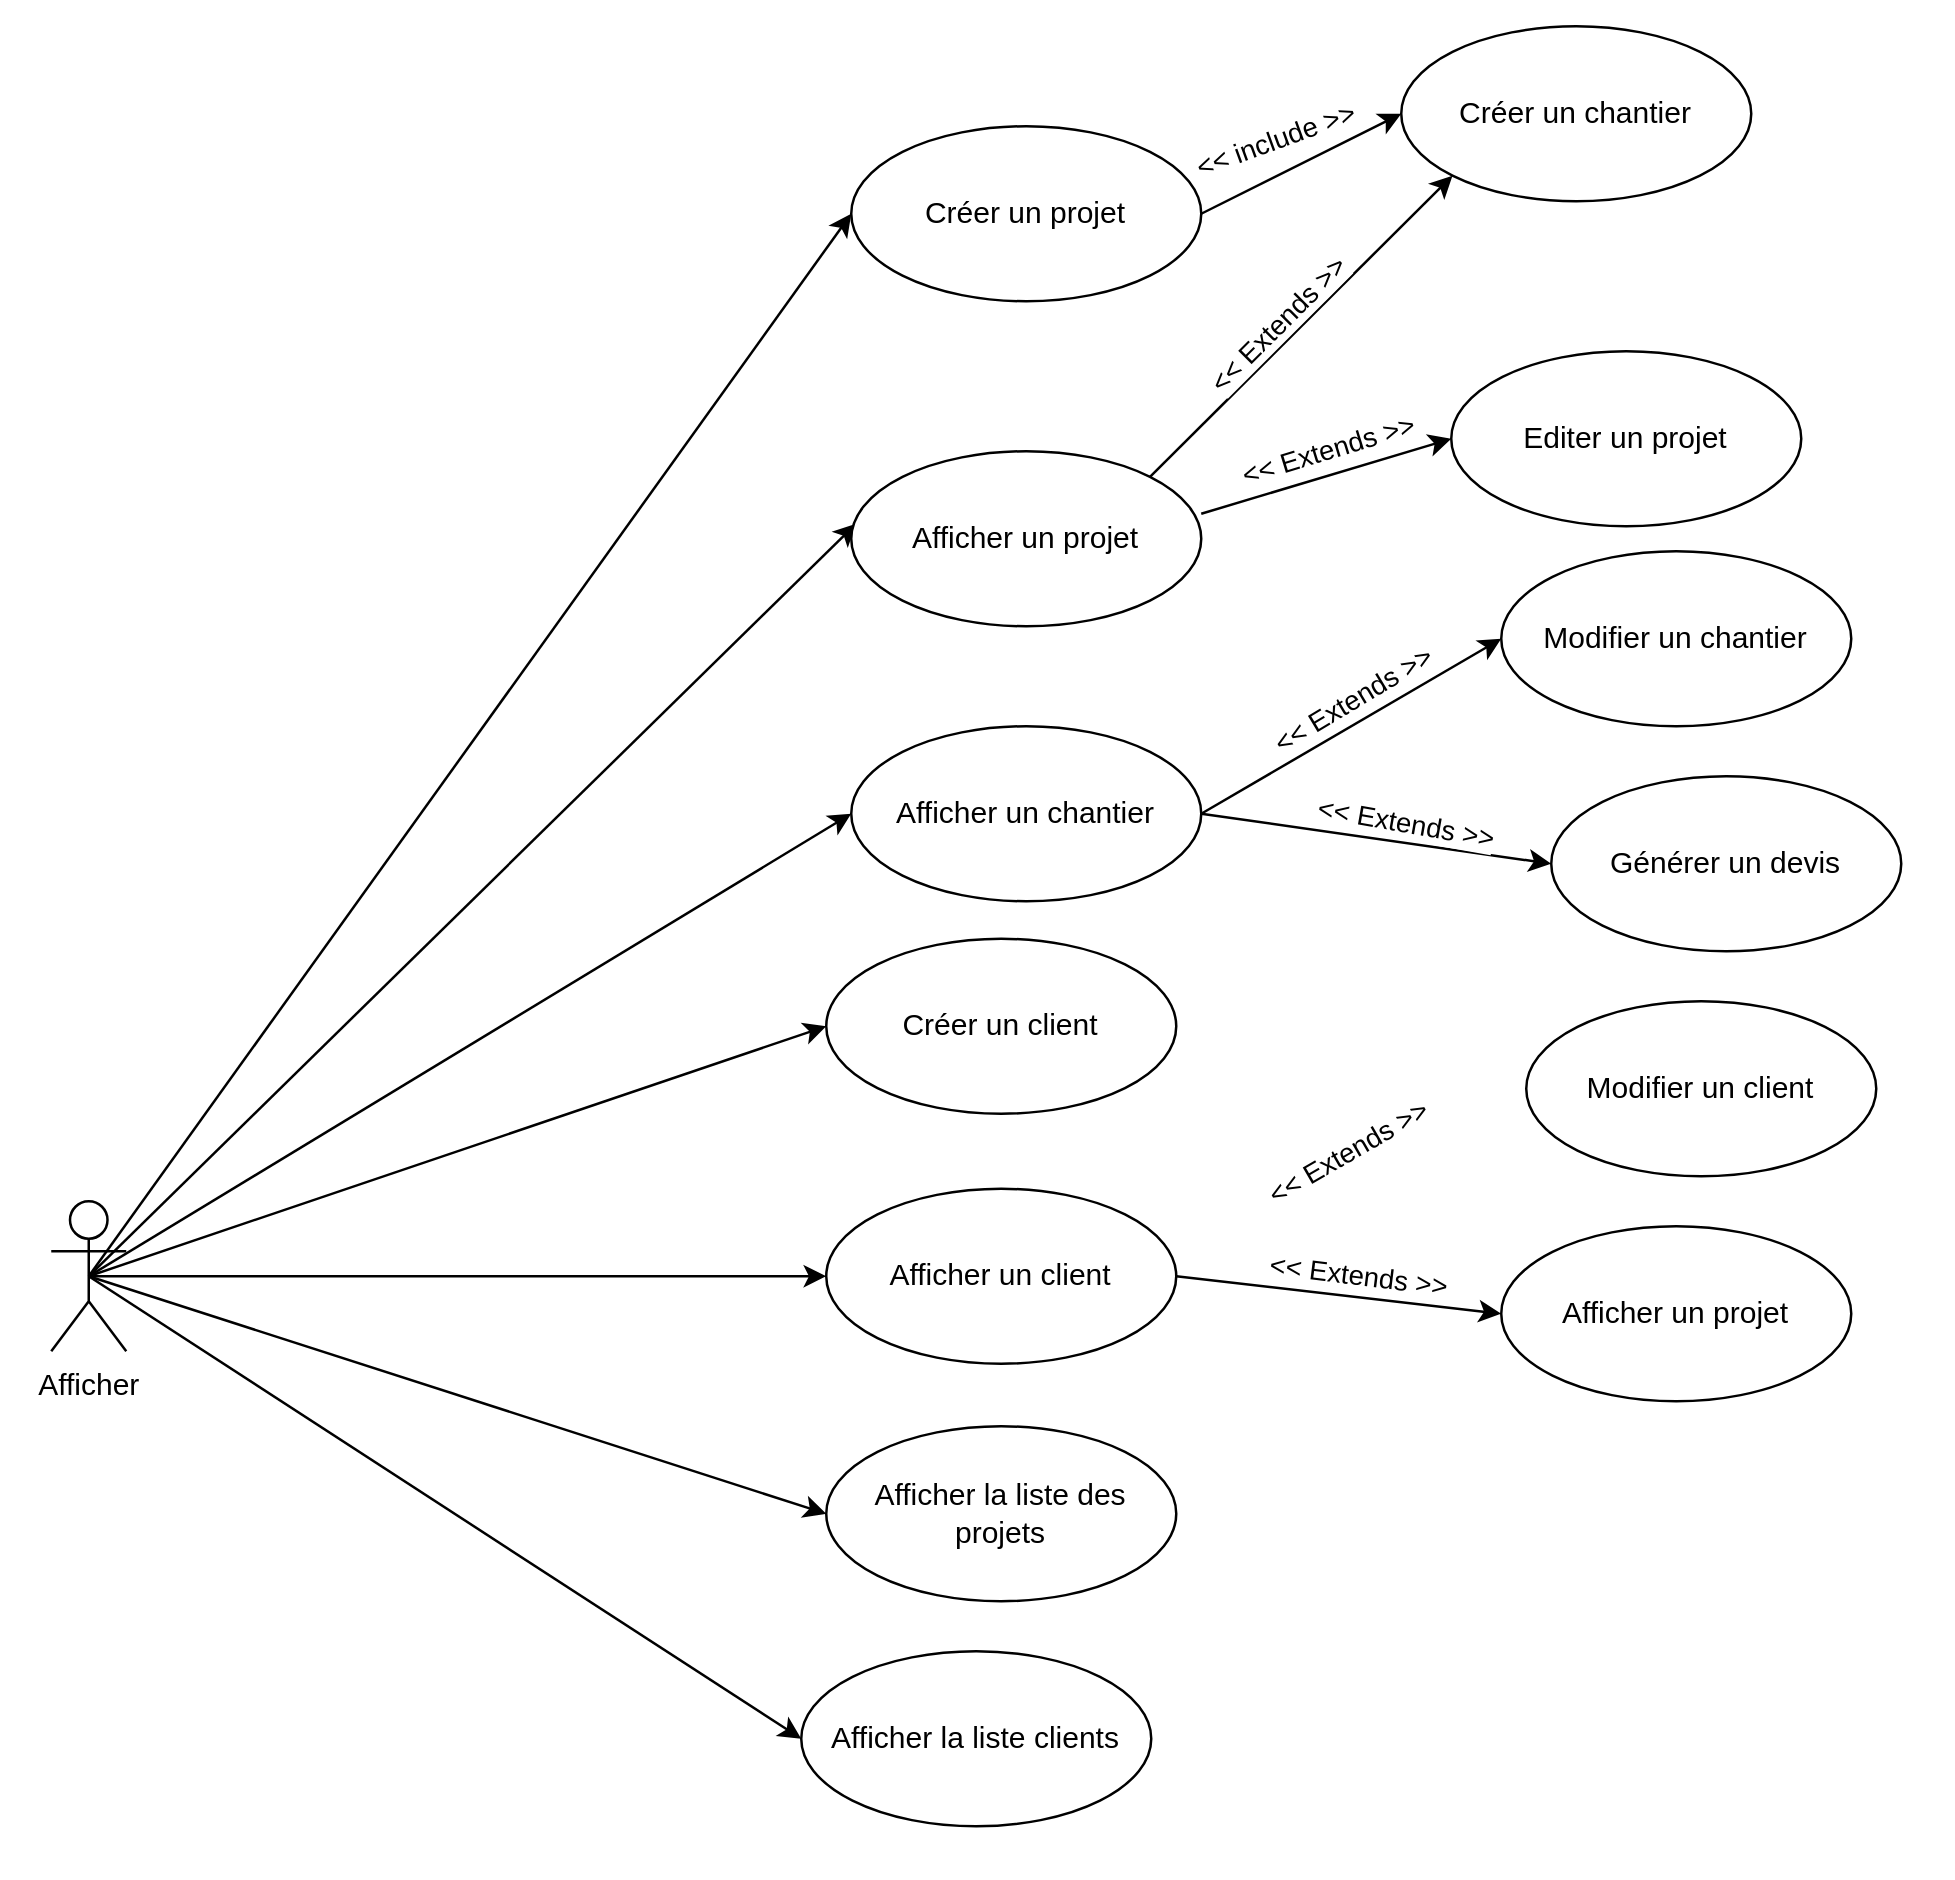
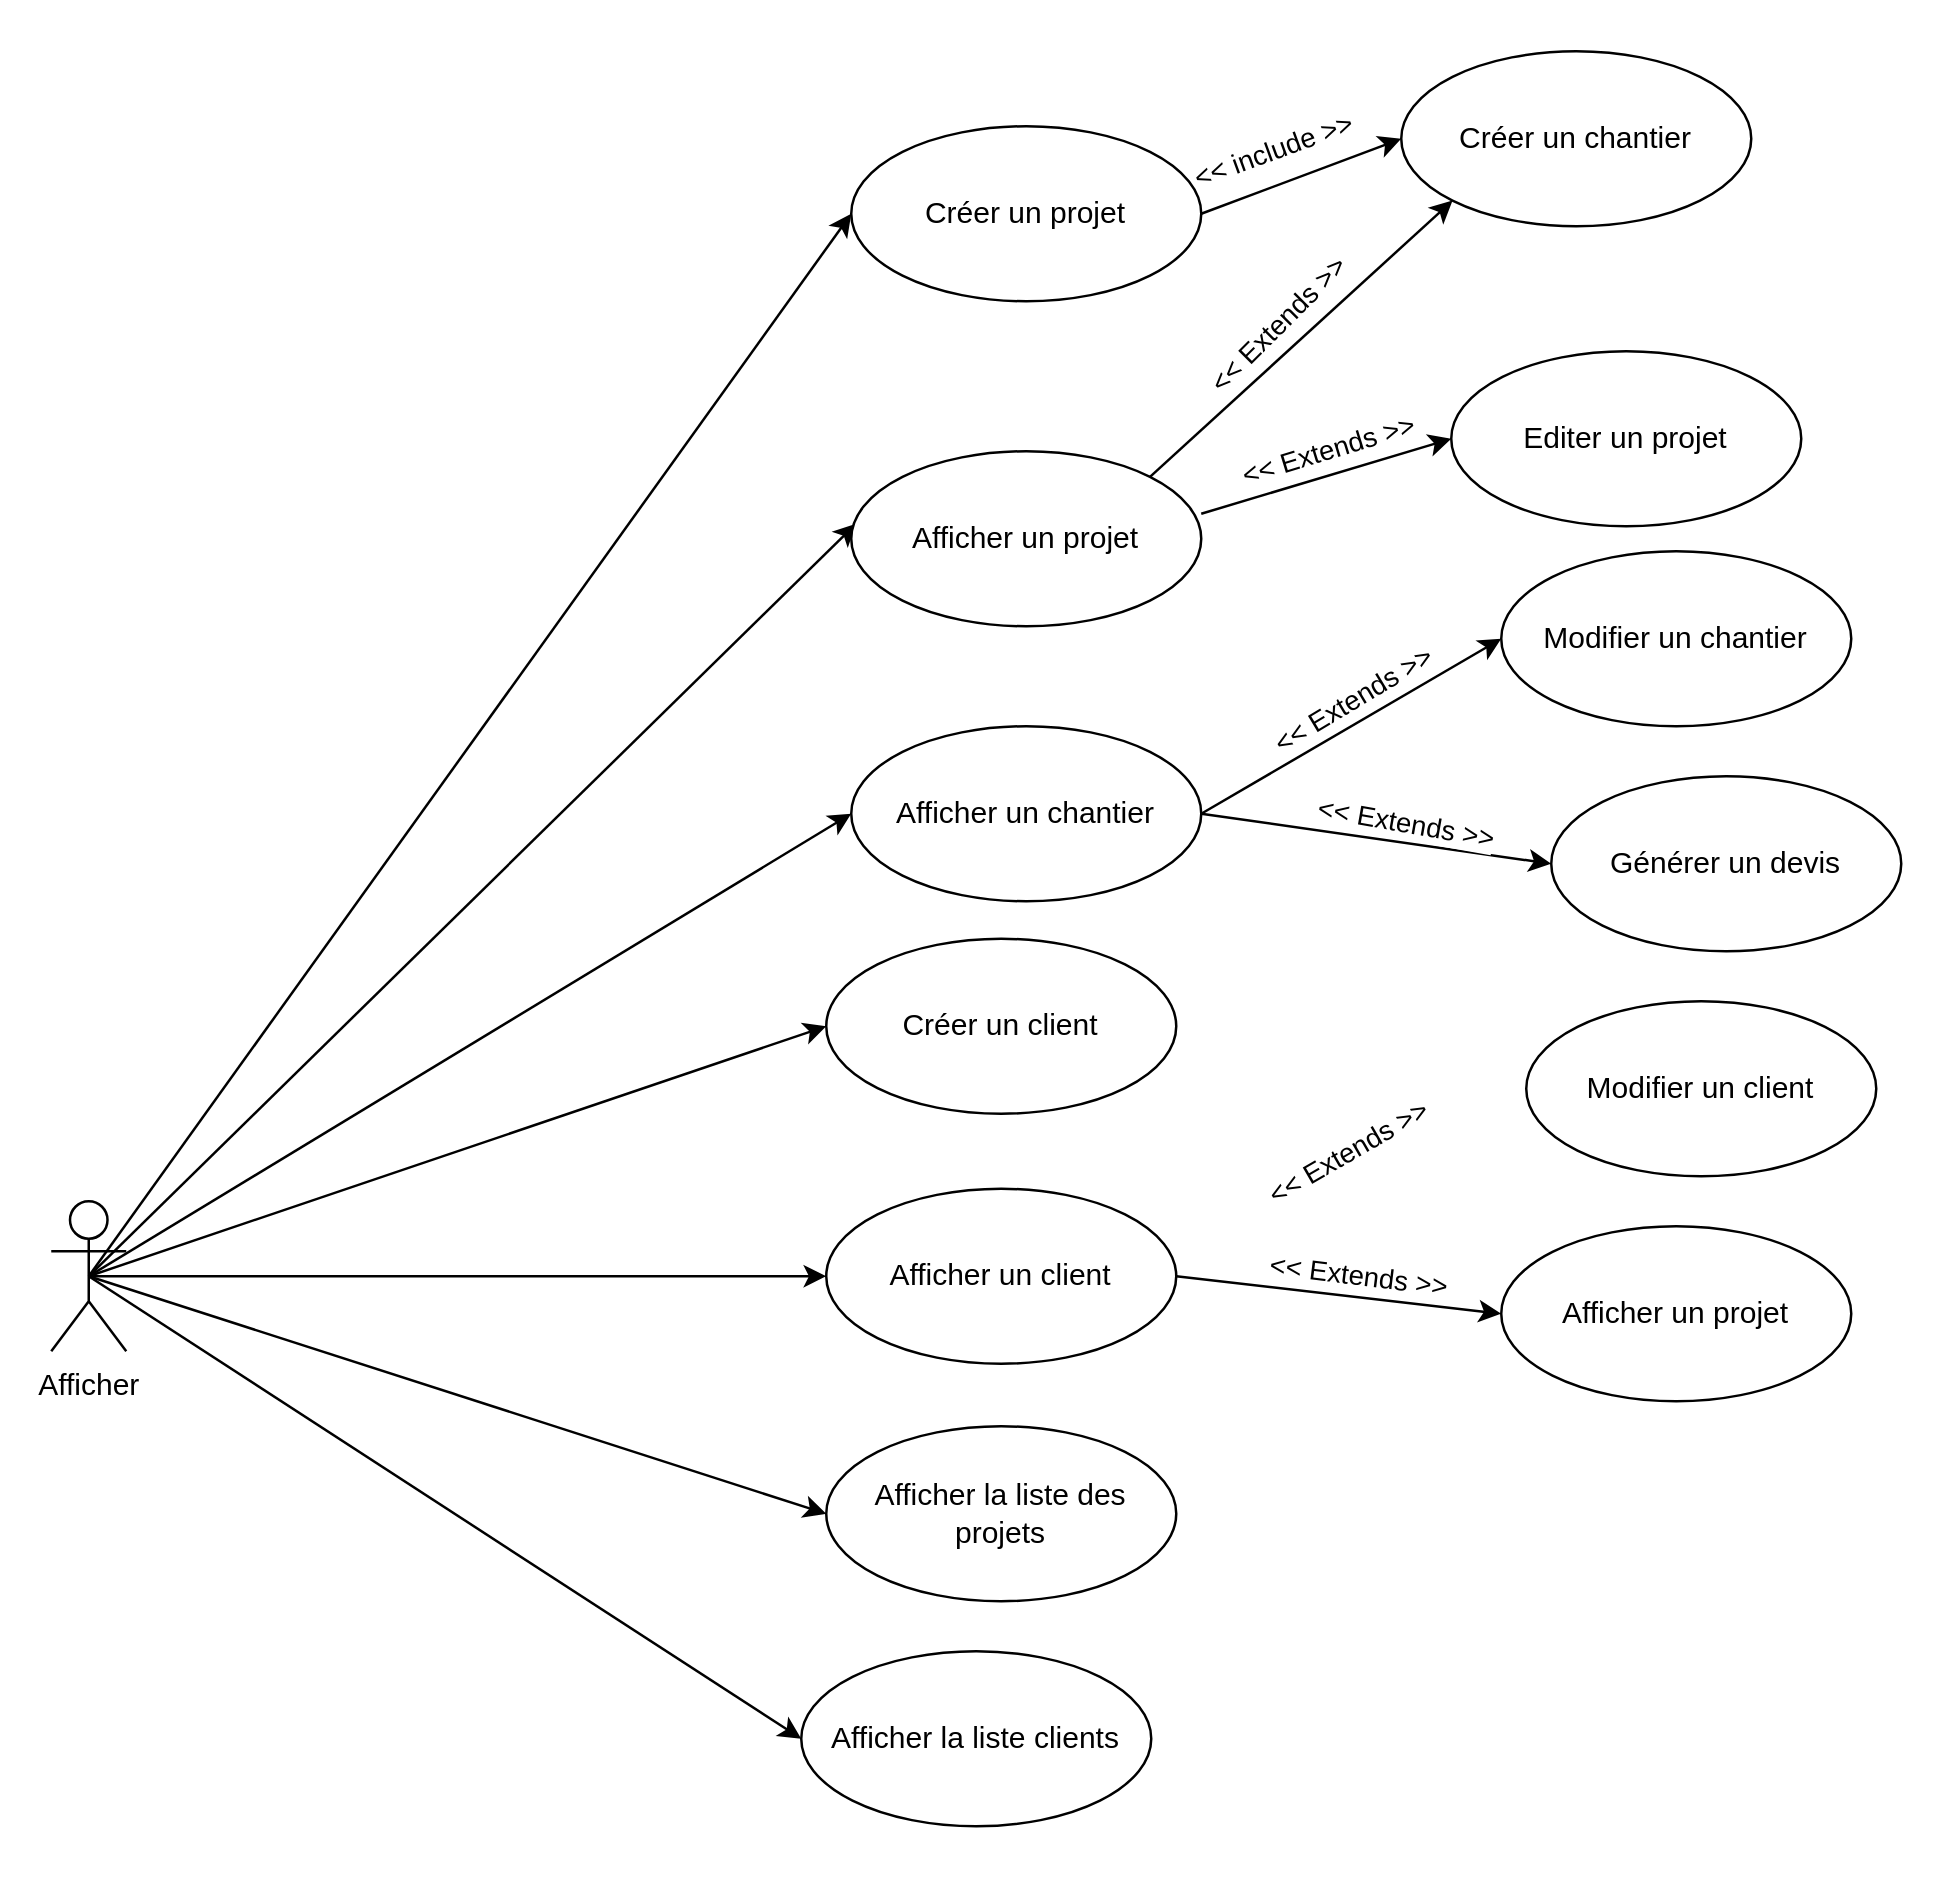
(1576, 114) -> (1576, 139)
